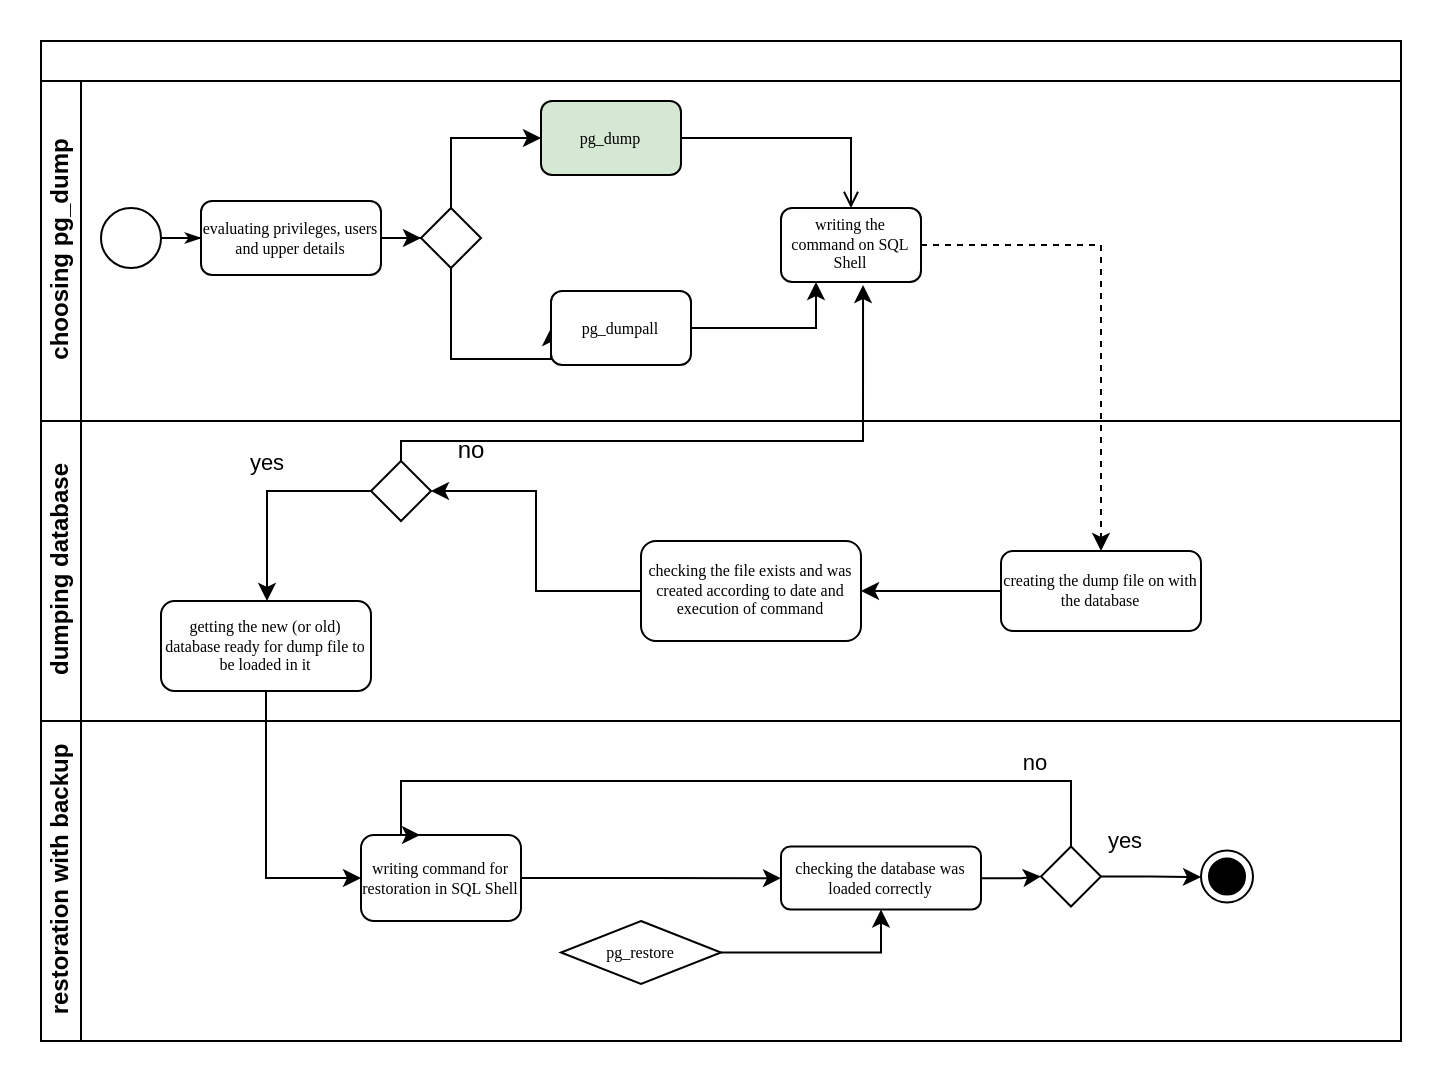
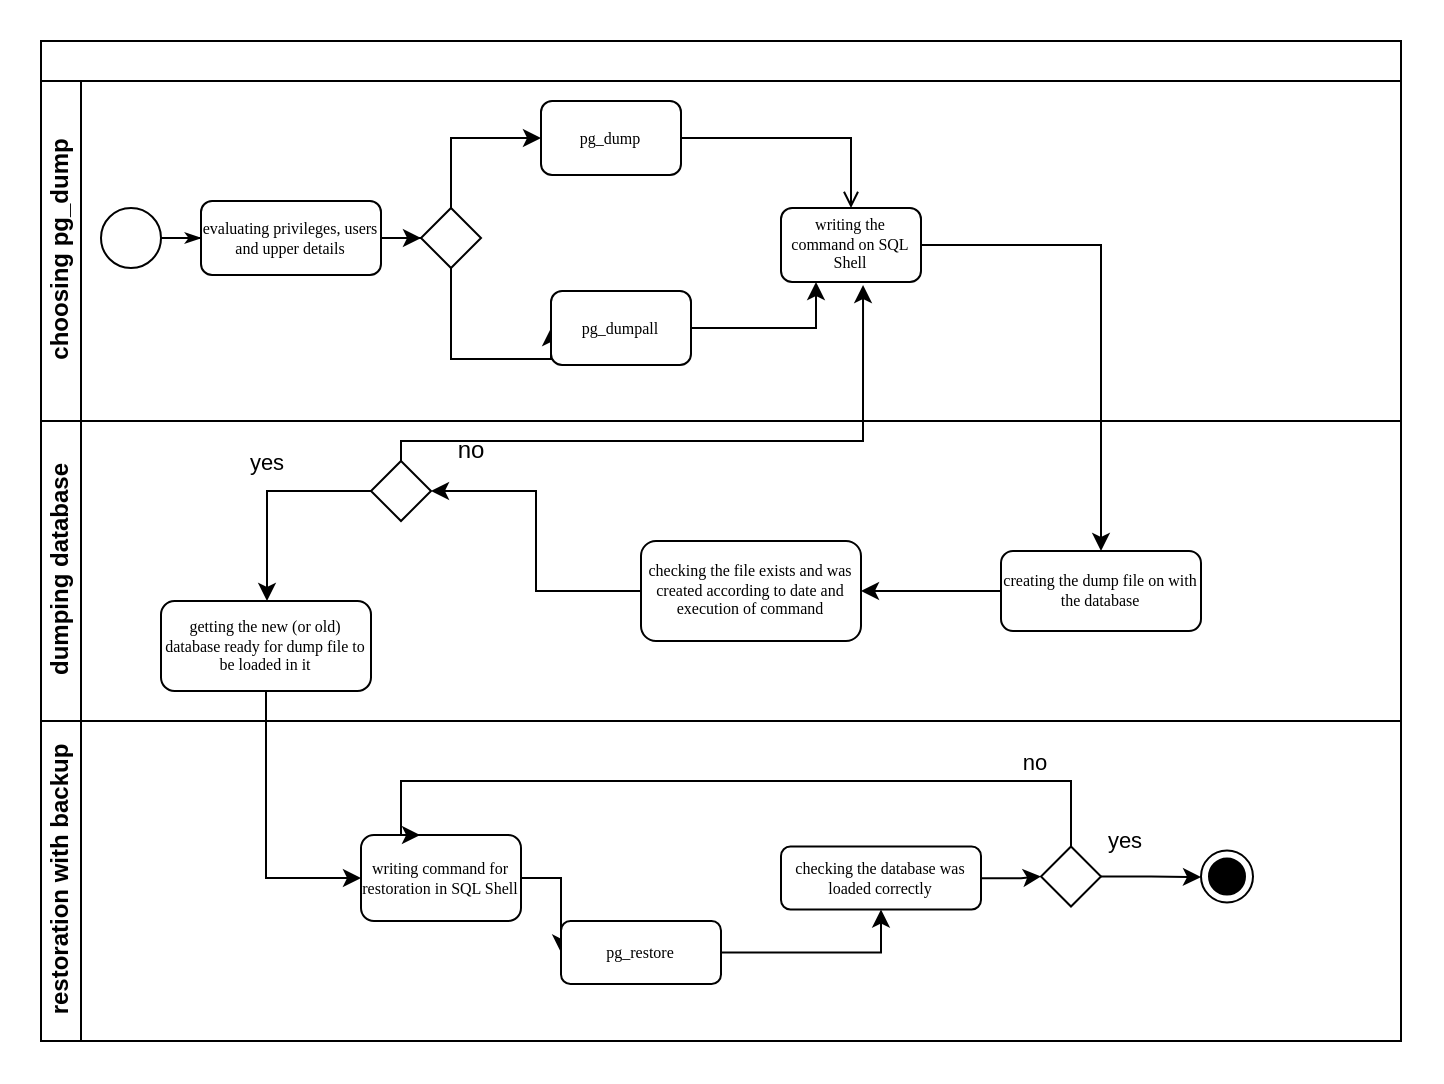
(611, 138) -> (611, 138)
(1099, 245) -> (1099, 245)
(663, 878) -> (561, 907)
(641, 953) -> (641, 953)
